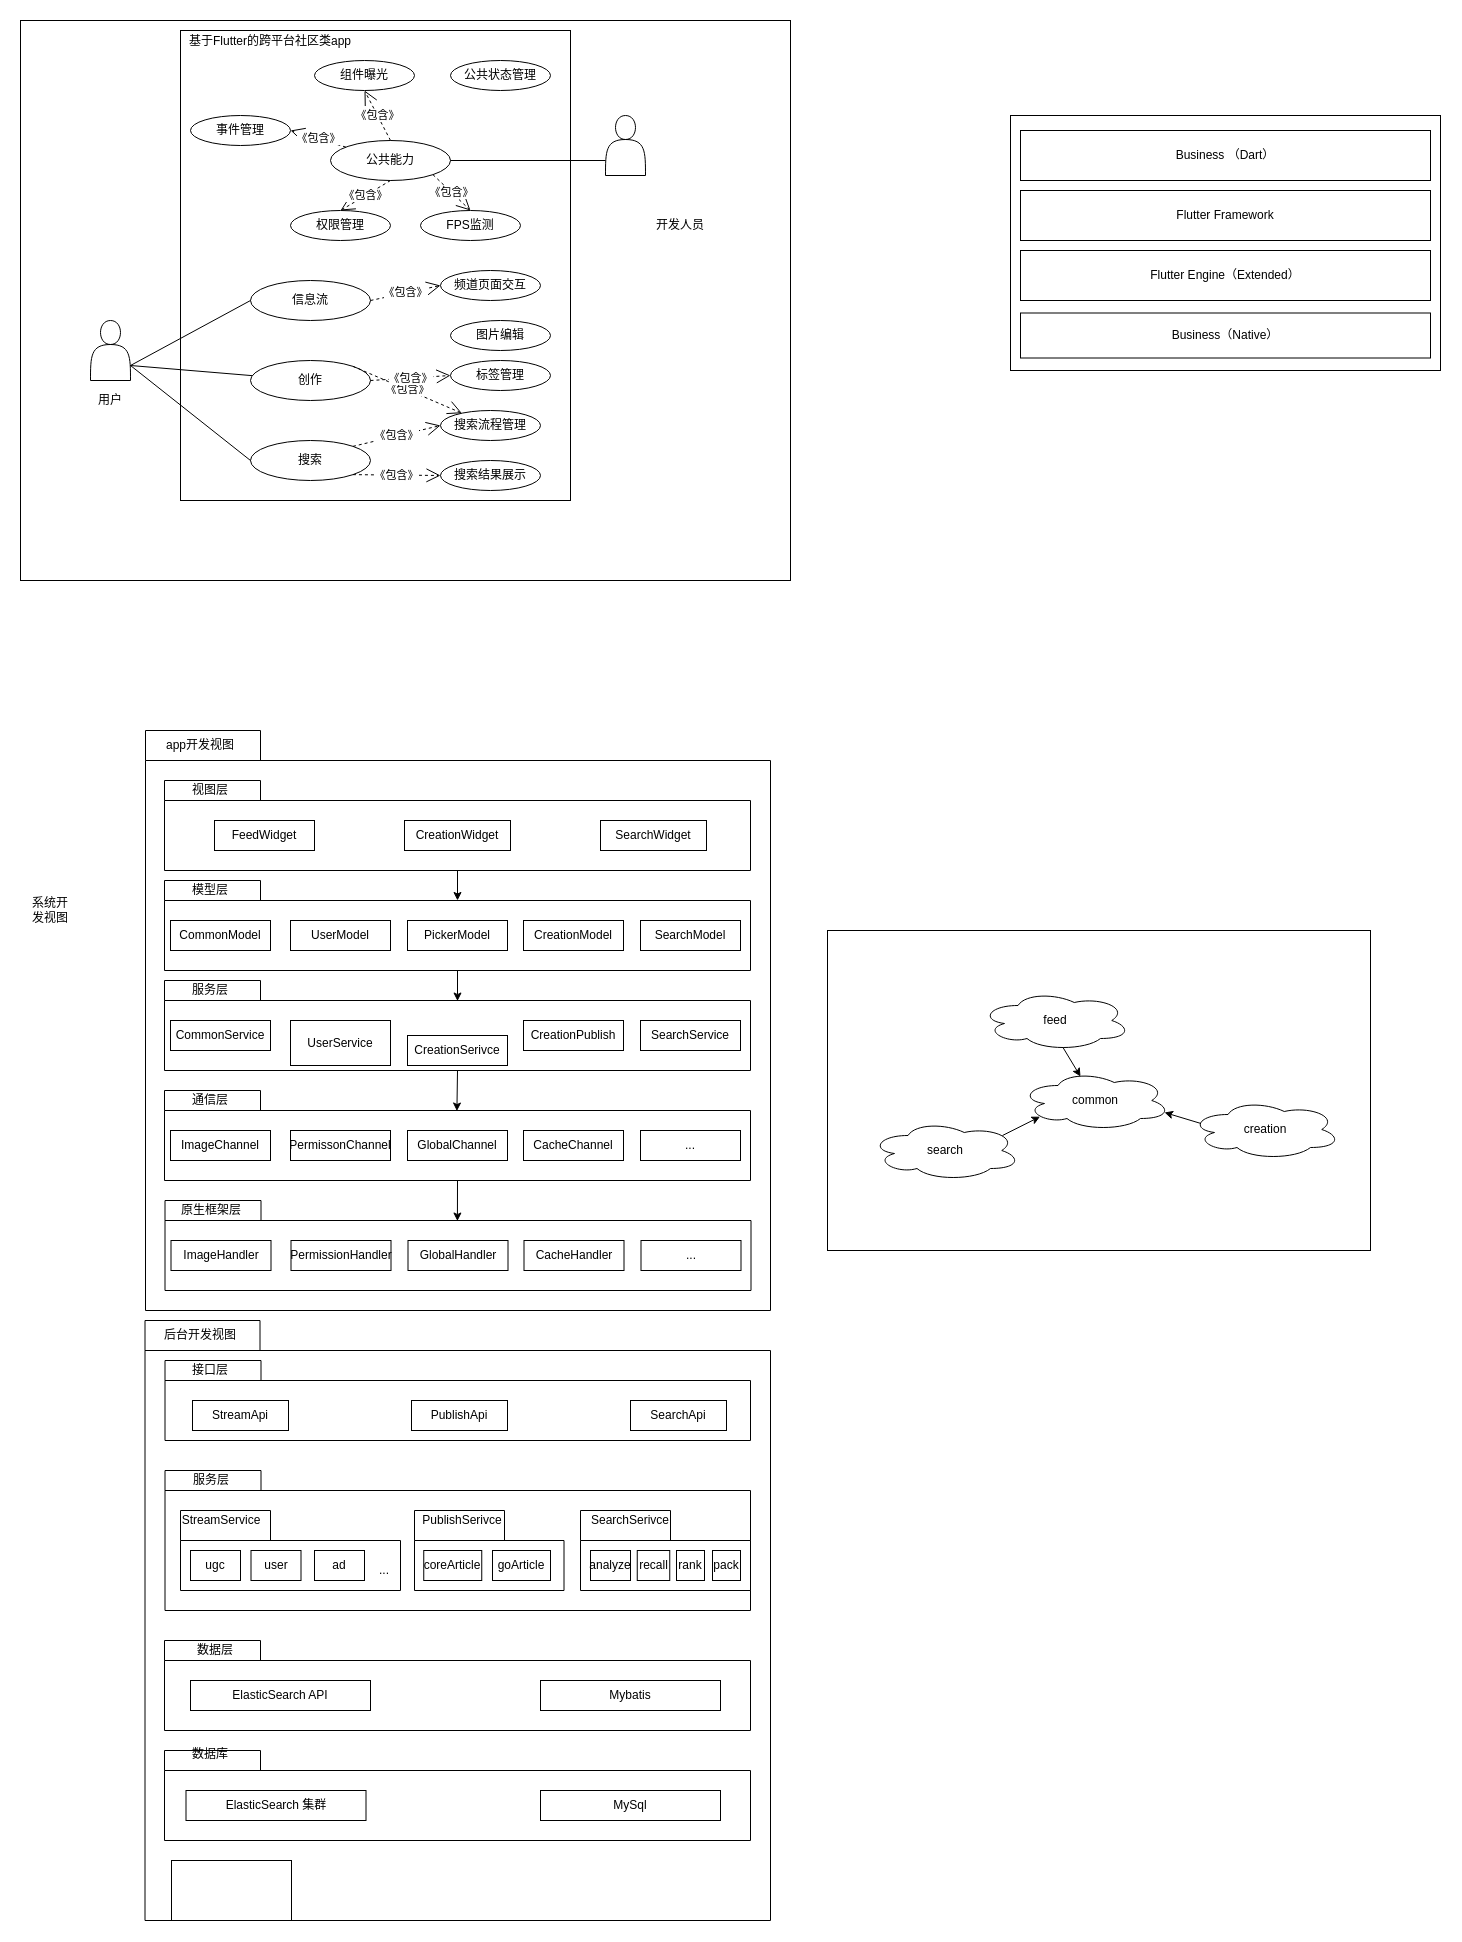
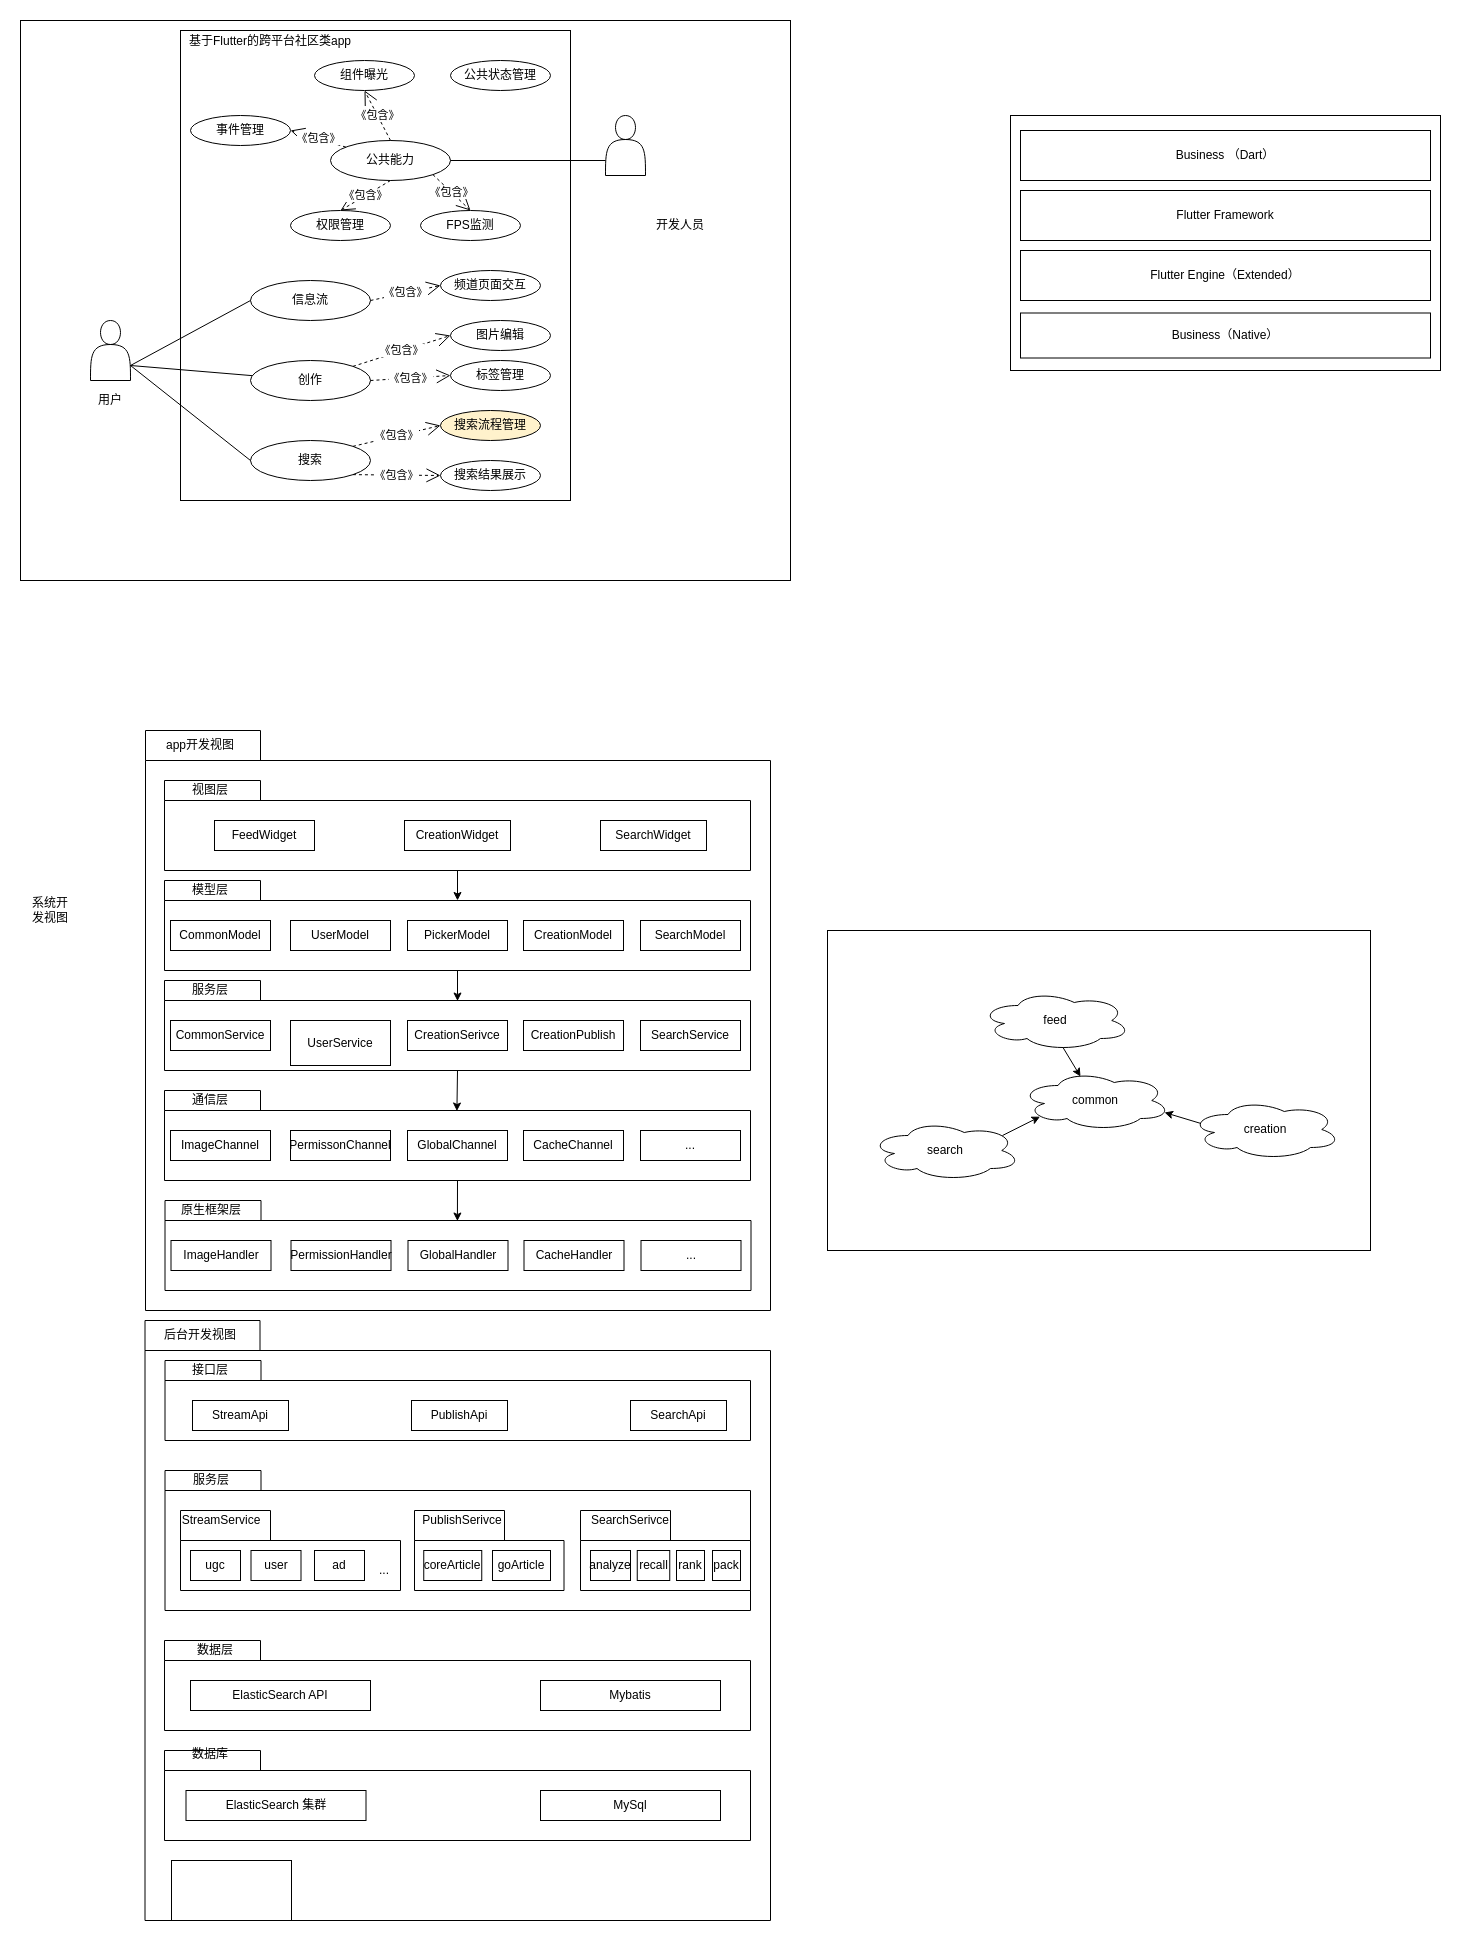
(411, 391) -> (401, 351)
(491, 426) -> (491, 426)
(458, 1051) -> (458, 1036)
